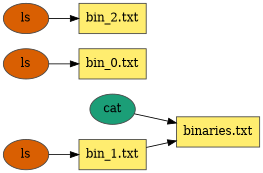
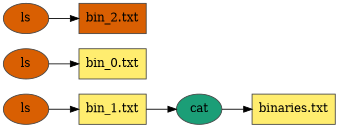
(113, 18) -> (113, 18)
(157, 145) -> (157, 109)
